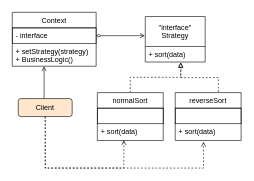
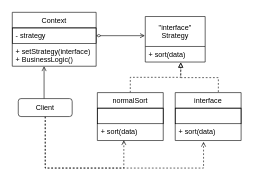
(36, 36) -> (35, 36)
(61, 52) -> (62, 52)
(208, 101) -> (208, 101)
(45, 108) -> (45, 108)
